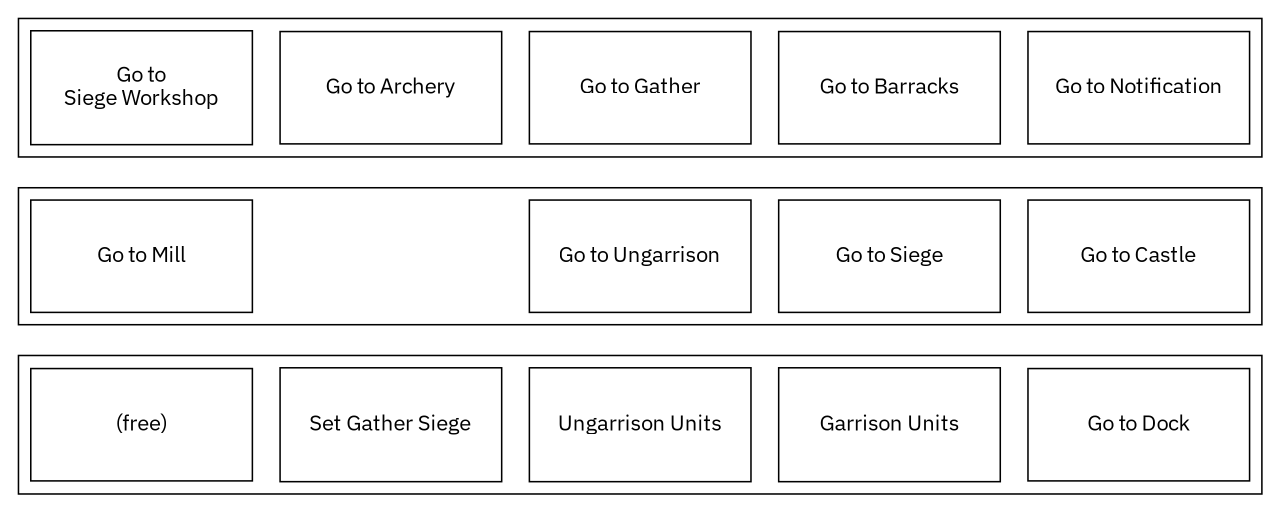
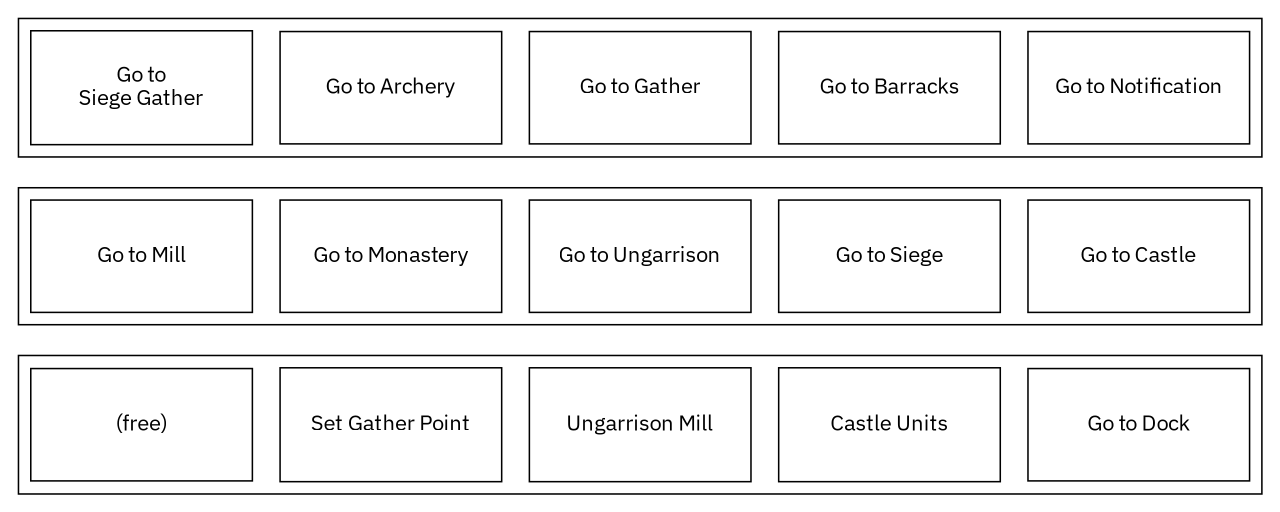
(142, 88) -> (142, 88)
none -> (391, 256)
(391, 425) -> (391, 425)
(640, 425) -> (640, 425)
(889, 425) -> (889, 425)
